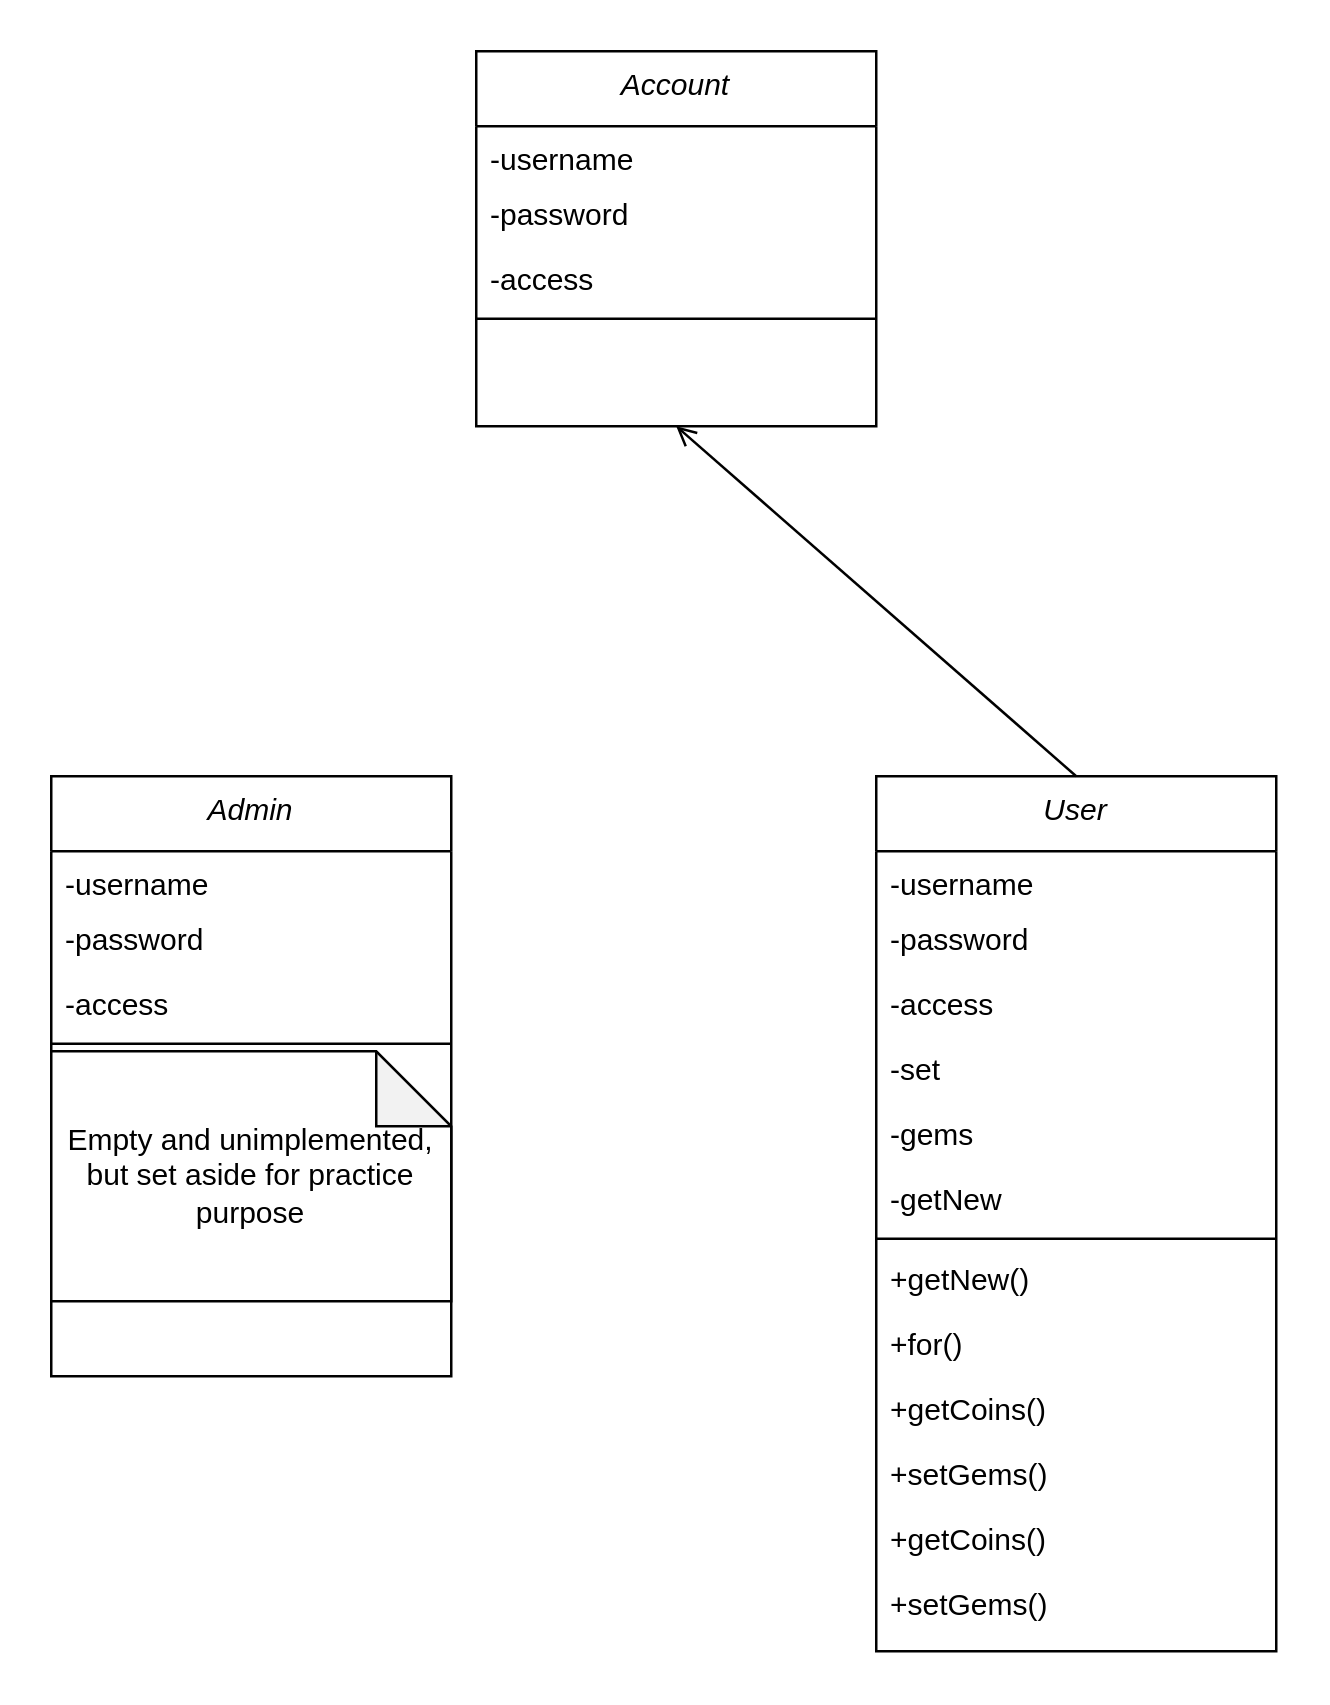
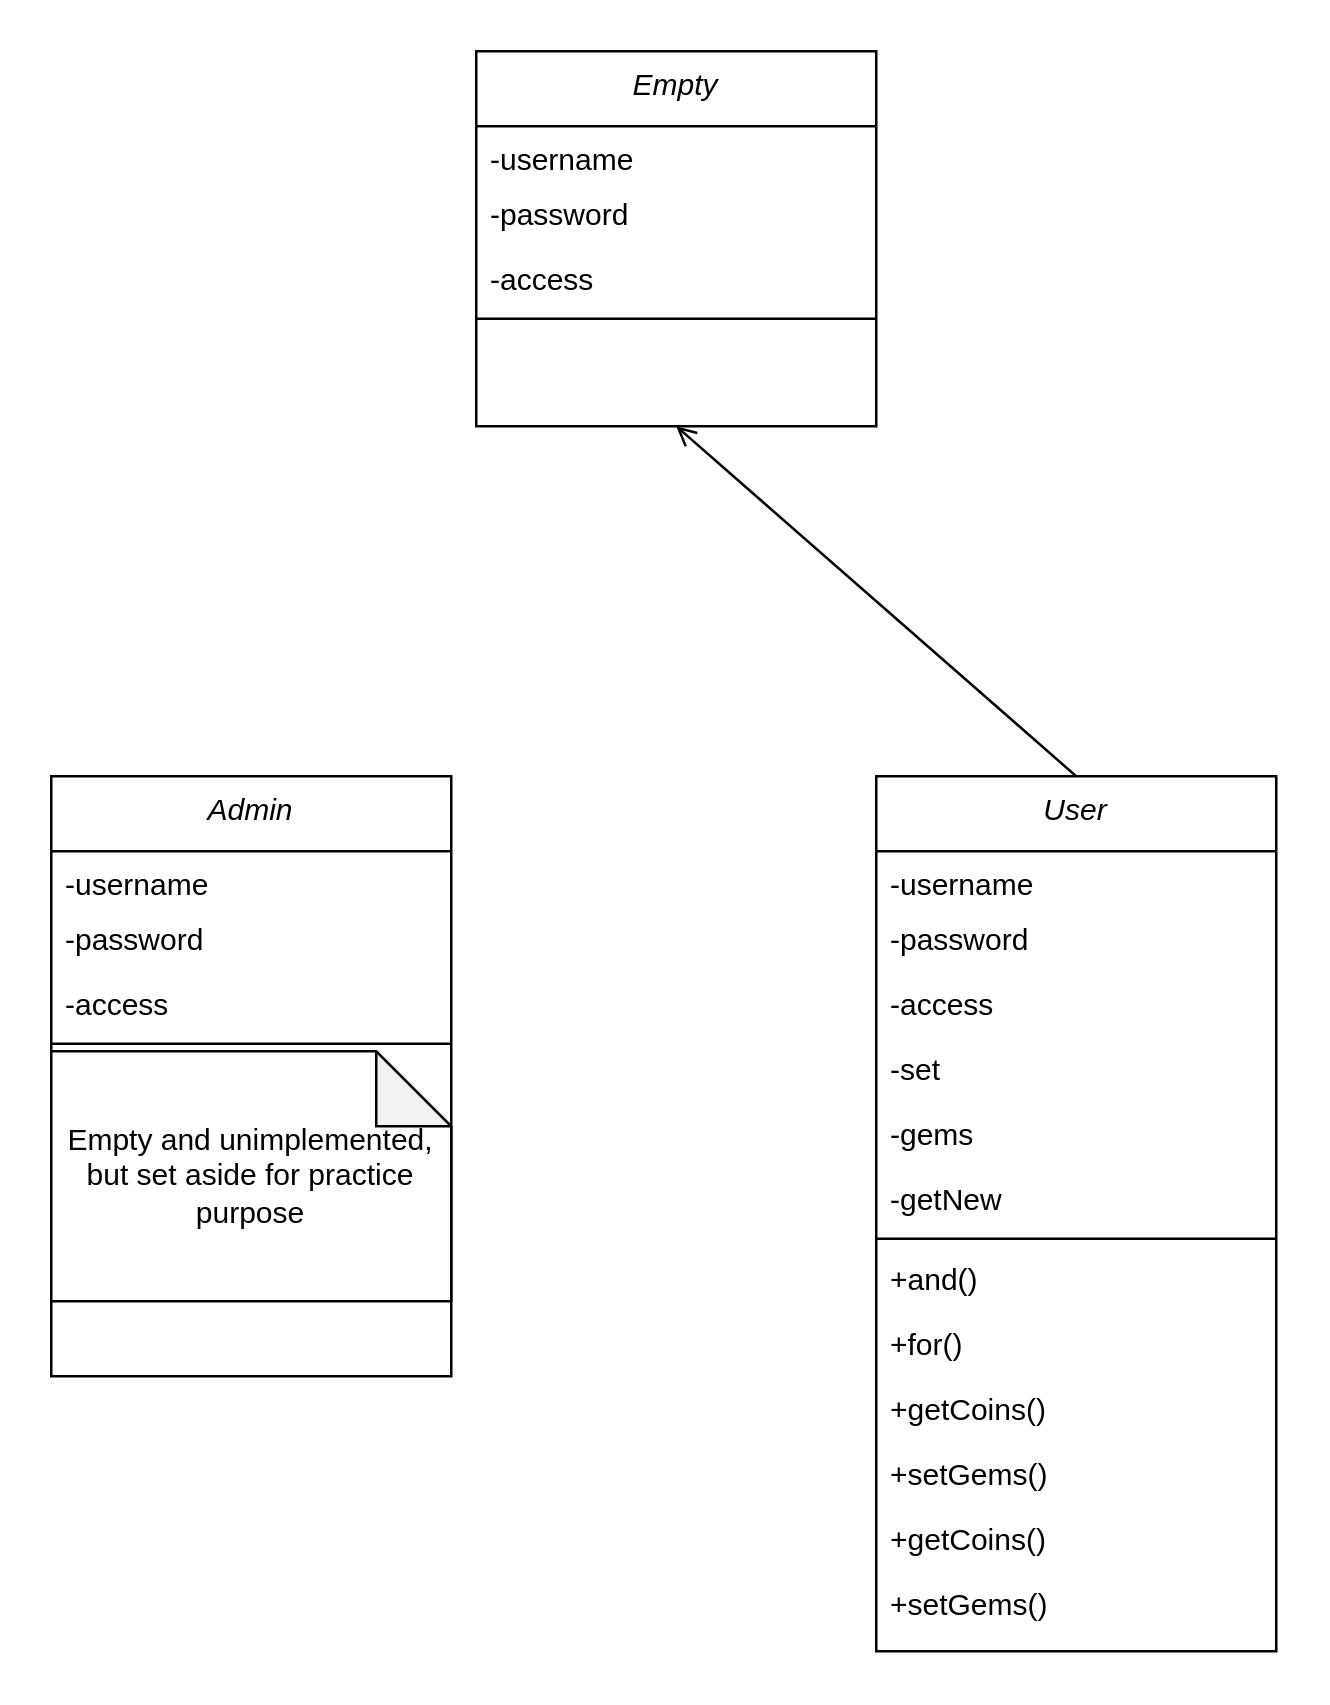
(675, 85) -> (675, 85)
(966, 1280) -> (940, 1280)
